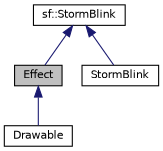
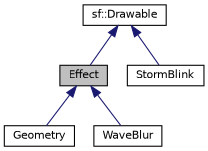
(79, 15) -> (125, 15)
(38, 136) -> (128, 136)
none -> (39, 136)
